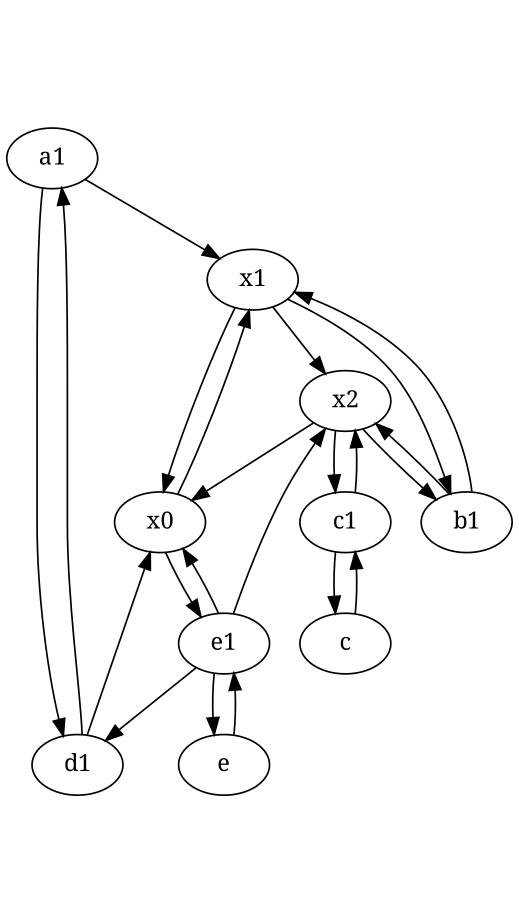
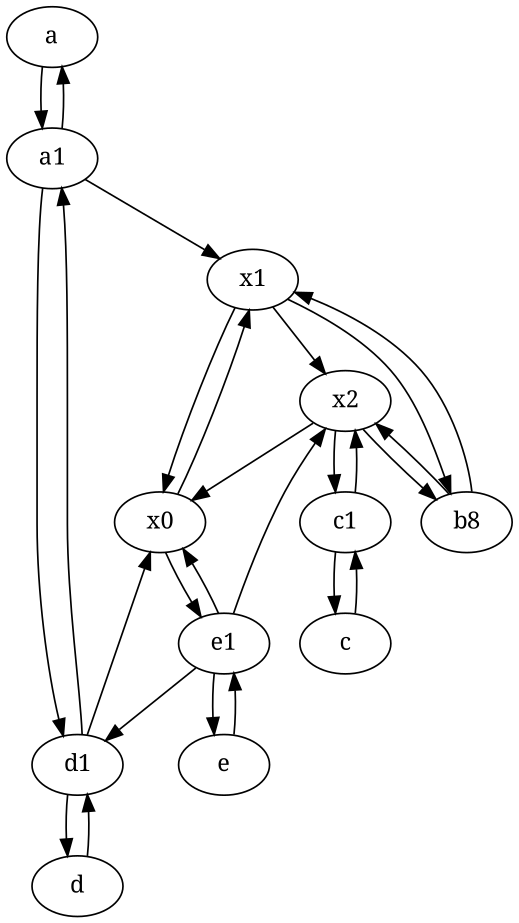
none -> (52, 37)
(467, 522) -> (467, 522)
none -> (77, 886)
